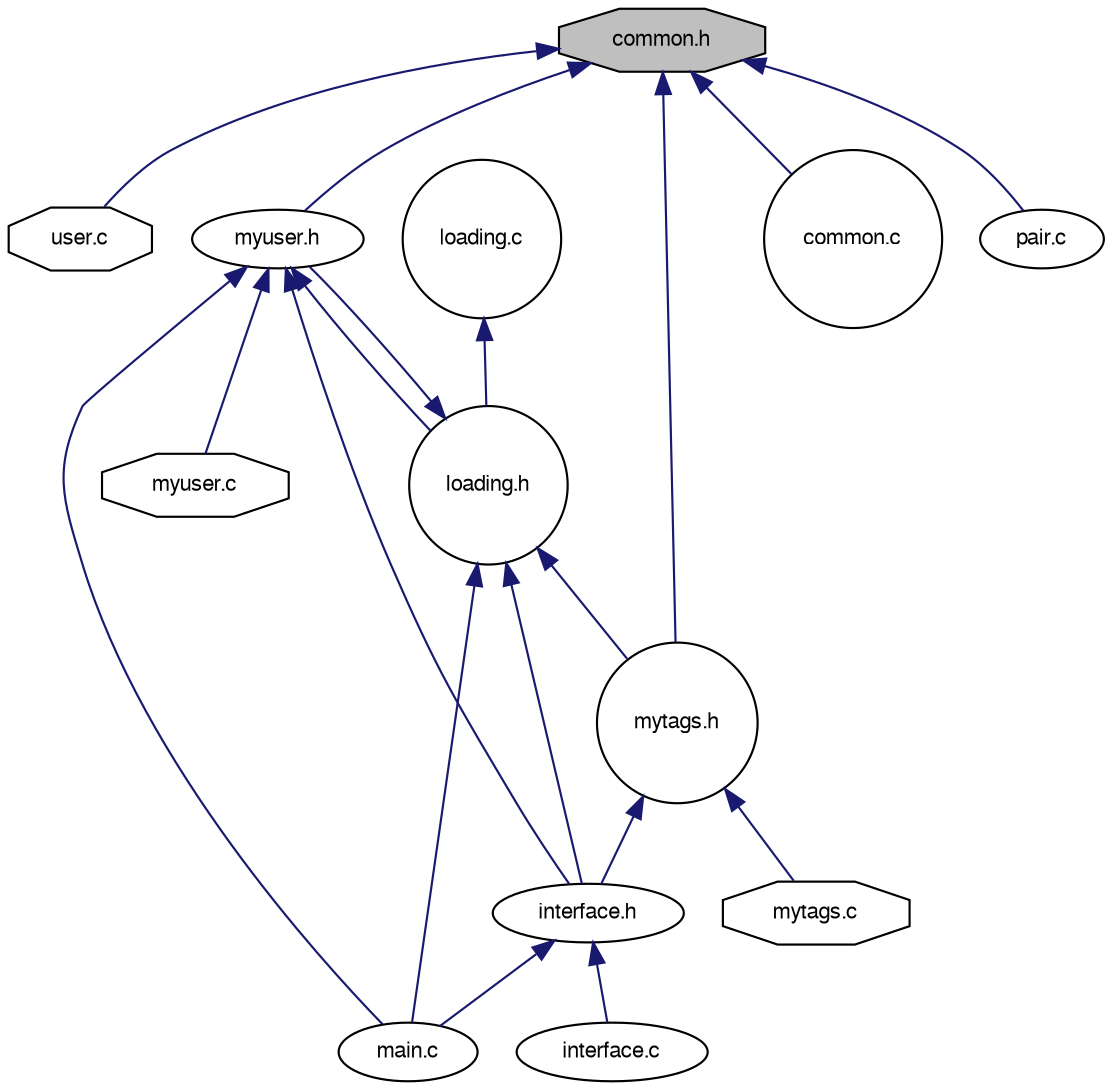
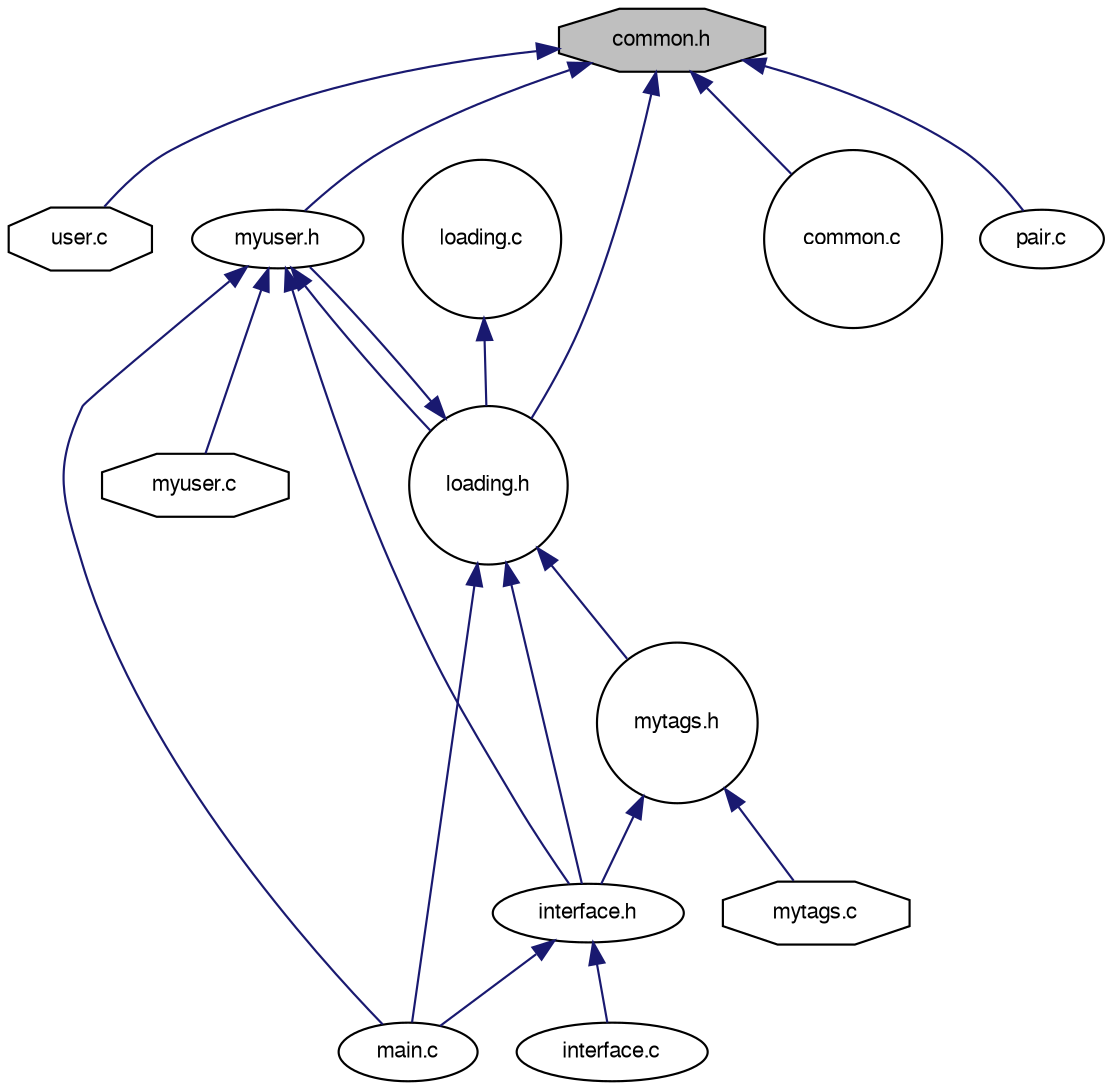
(669, 368) -> (605, 262)
